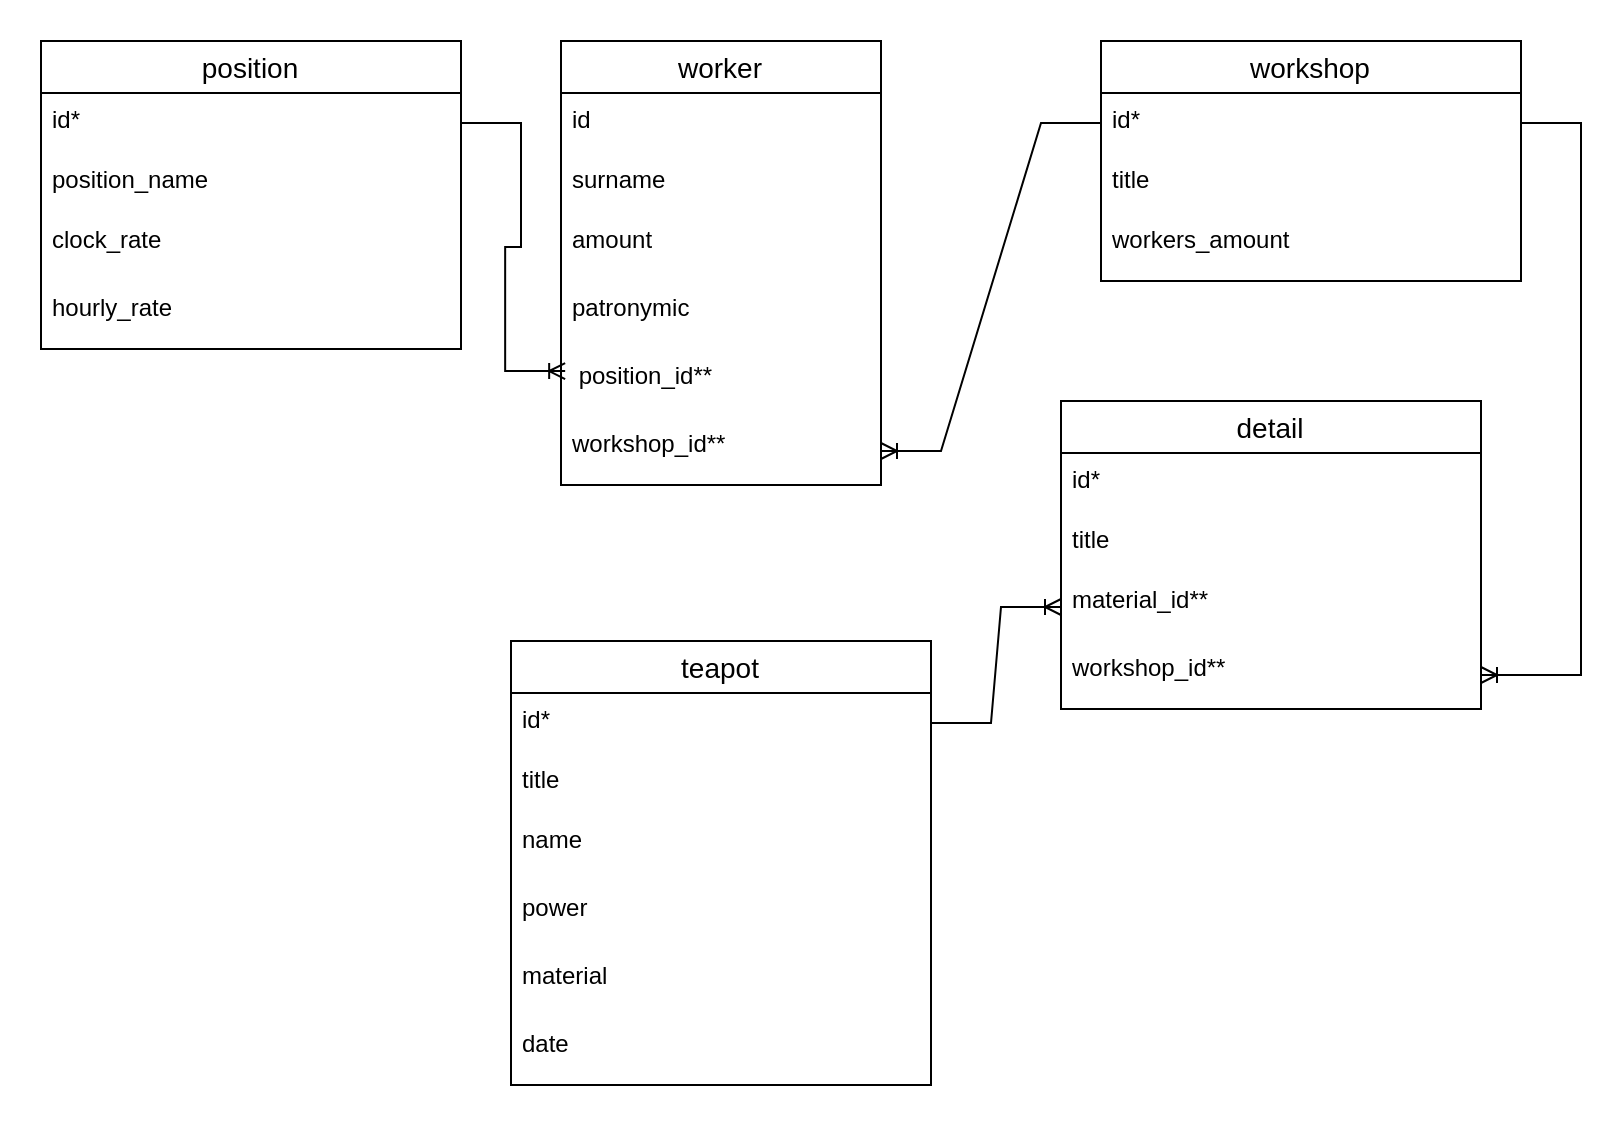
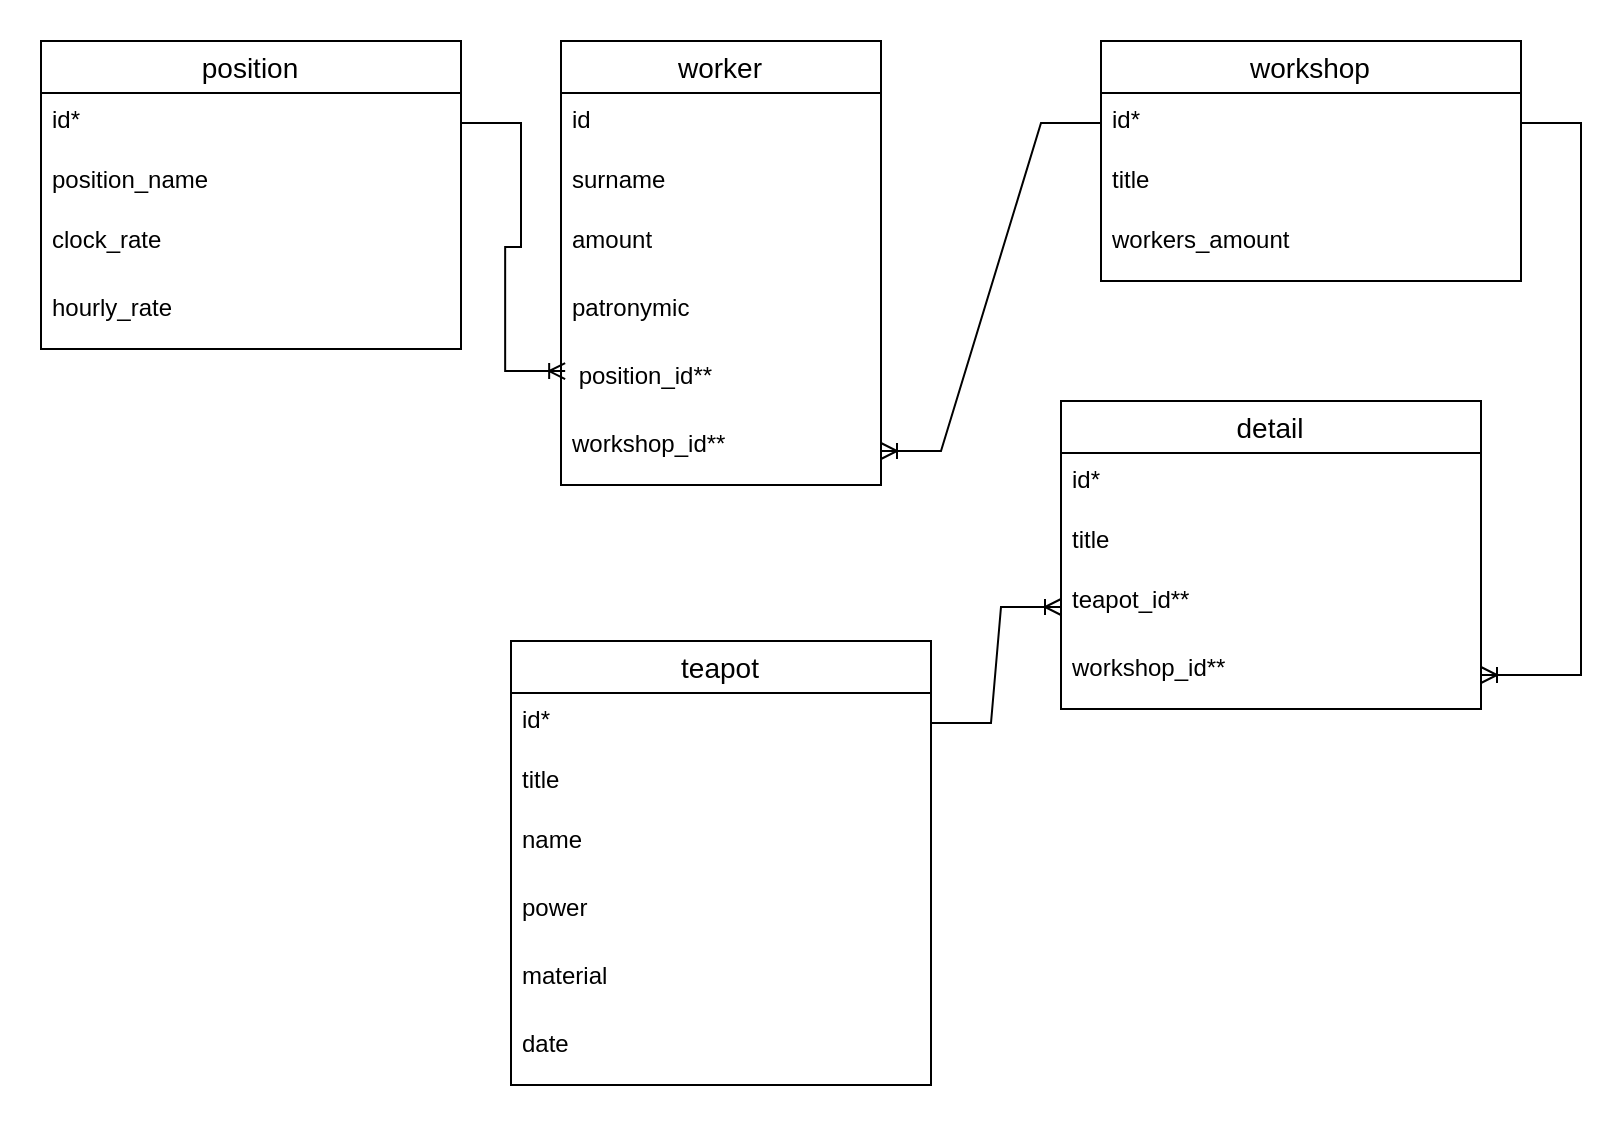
(1151, 601) -> (1144, 601)
